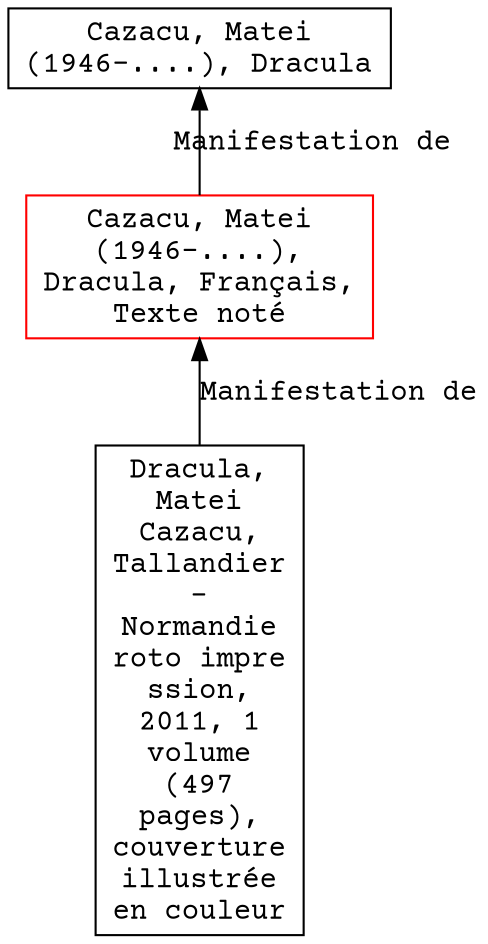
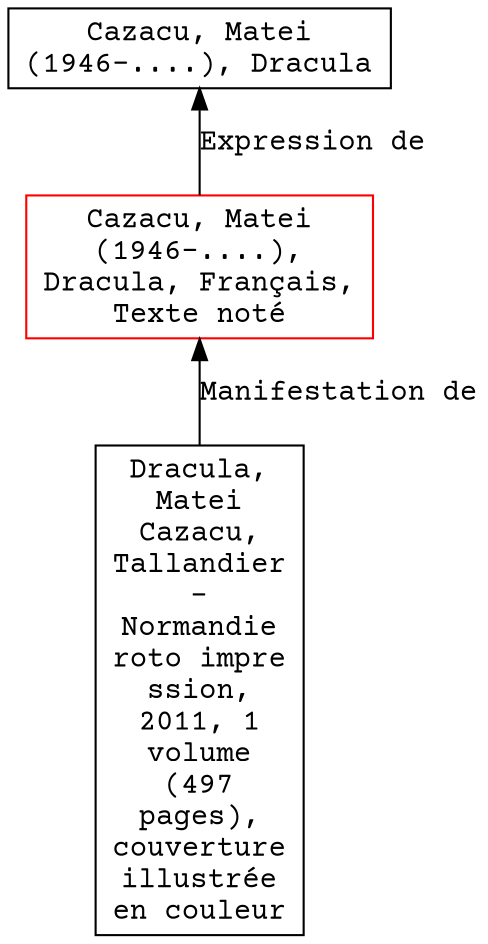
(313, 142) -> (313, 142)
